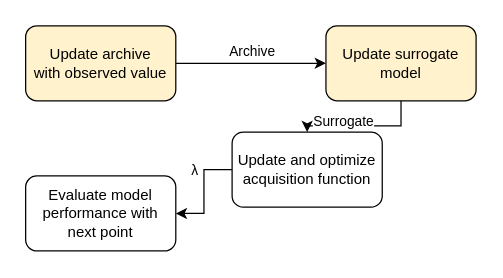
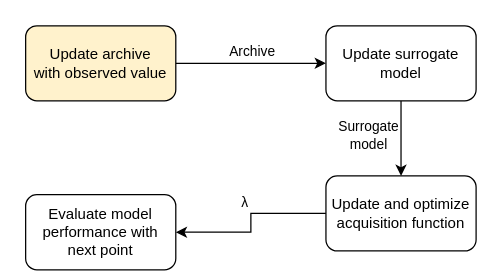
(401, 63) -> (401, 63)
(307, 169) -> (401, 213)
(101, 213) -> (101, 232)
